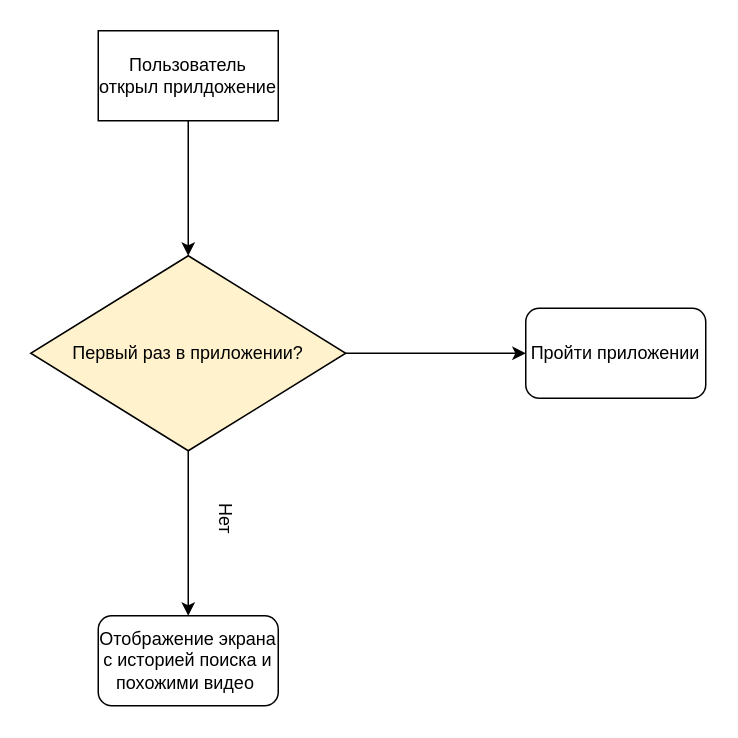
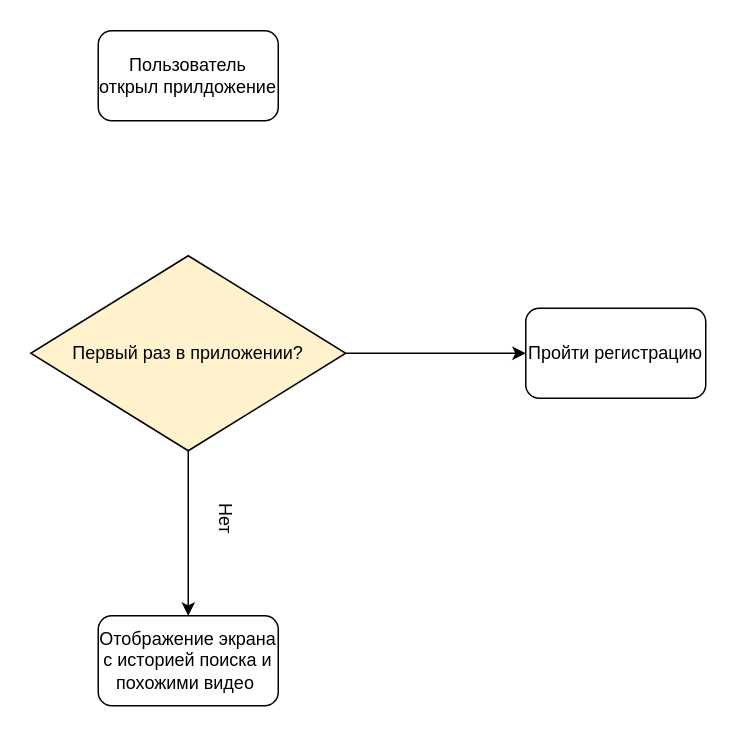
(188, 76) -> (188, 76)
(188, 183) -> none
(616, 353) -> (616, 353)
